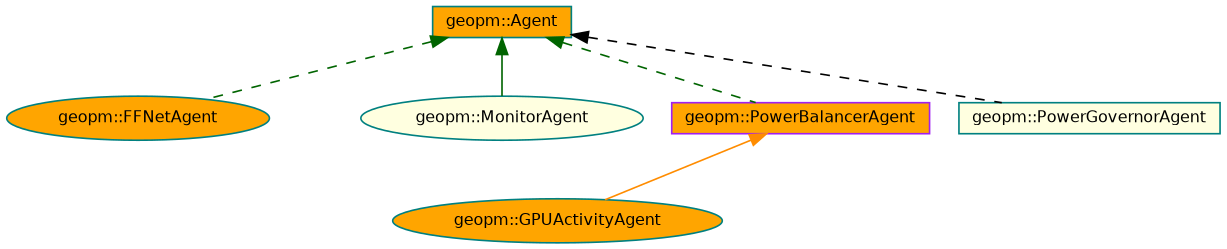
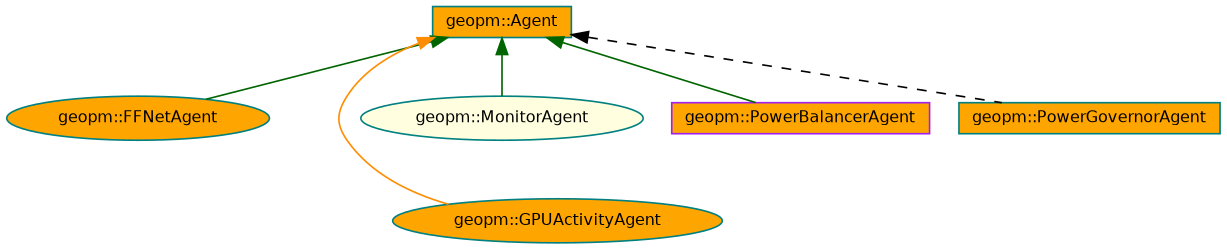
(319, 70) -> (319, 70)
(659, 73) -> (659, 73)
(1090, 118) -> (1090, 118)
(678, 170) -> (343, 134)
